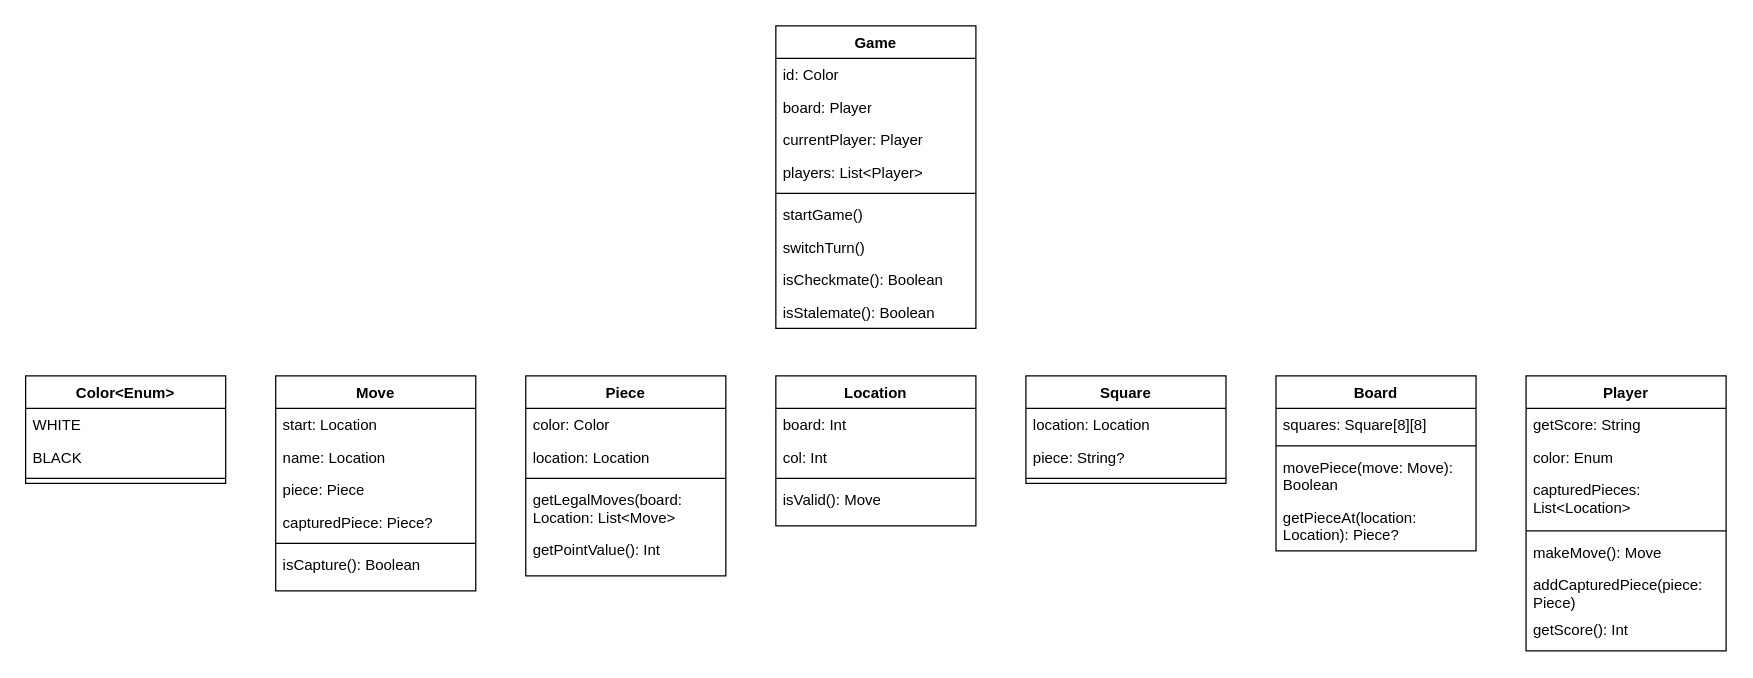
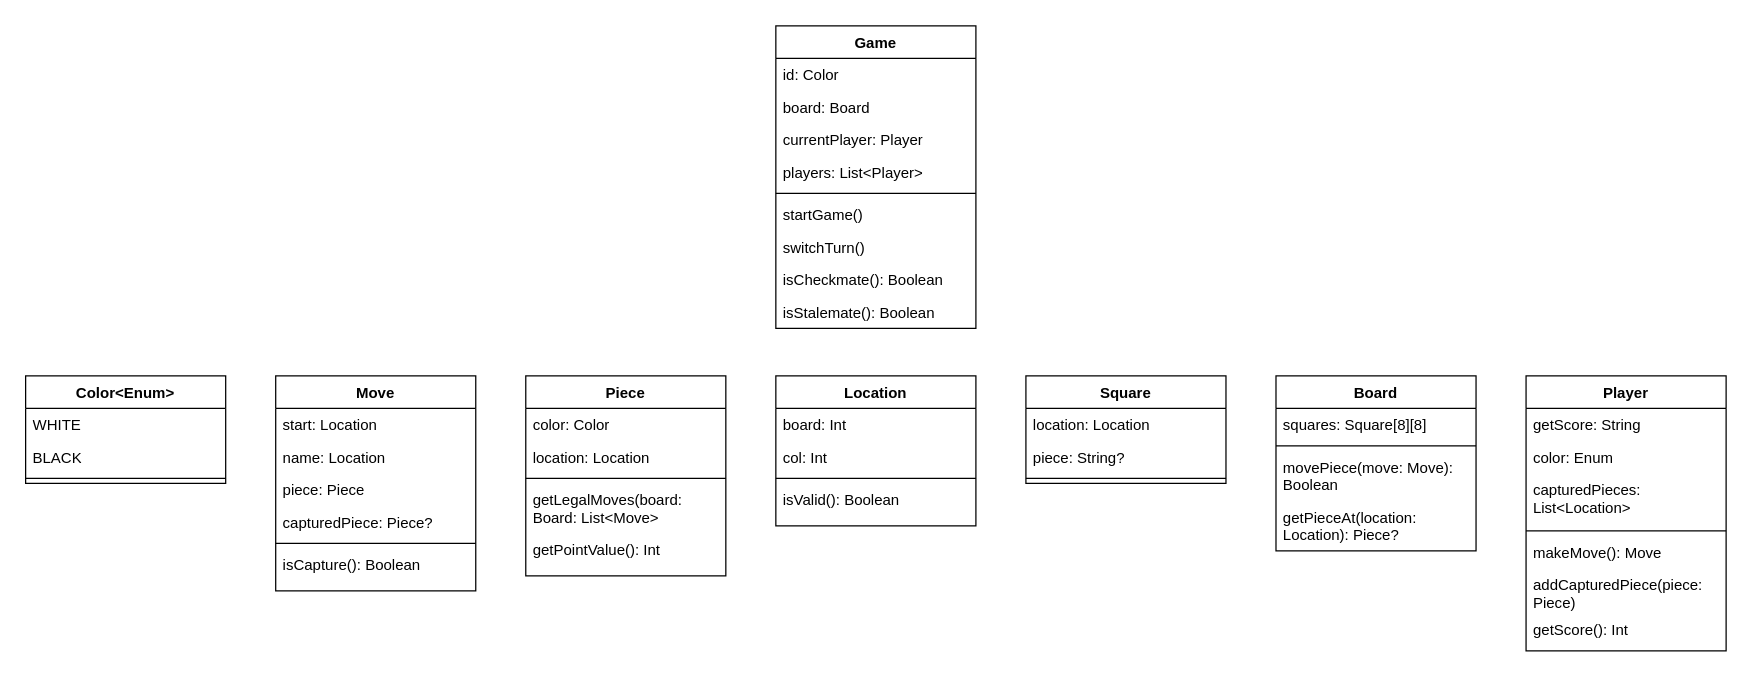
(832, 108) -> (830, 108)
(836, 501) -> (847, 501)
(627, 510) -> (627, 510)
